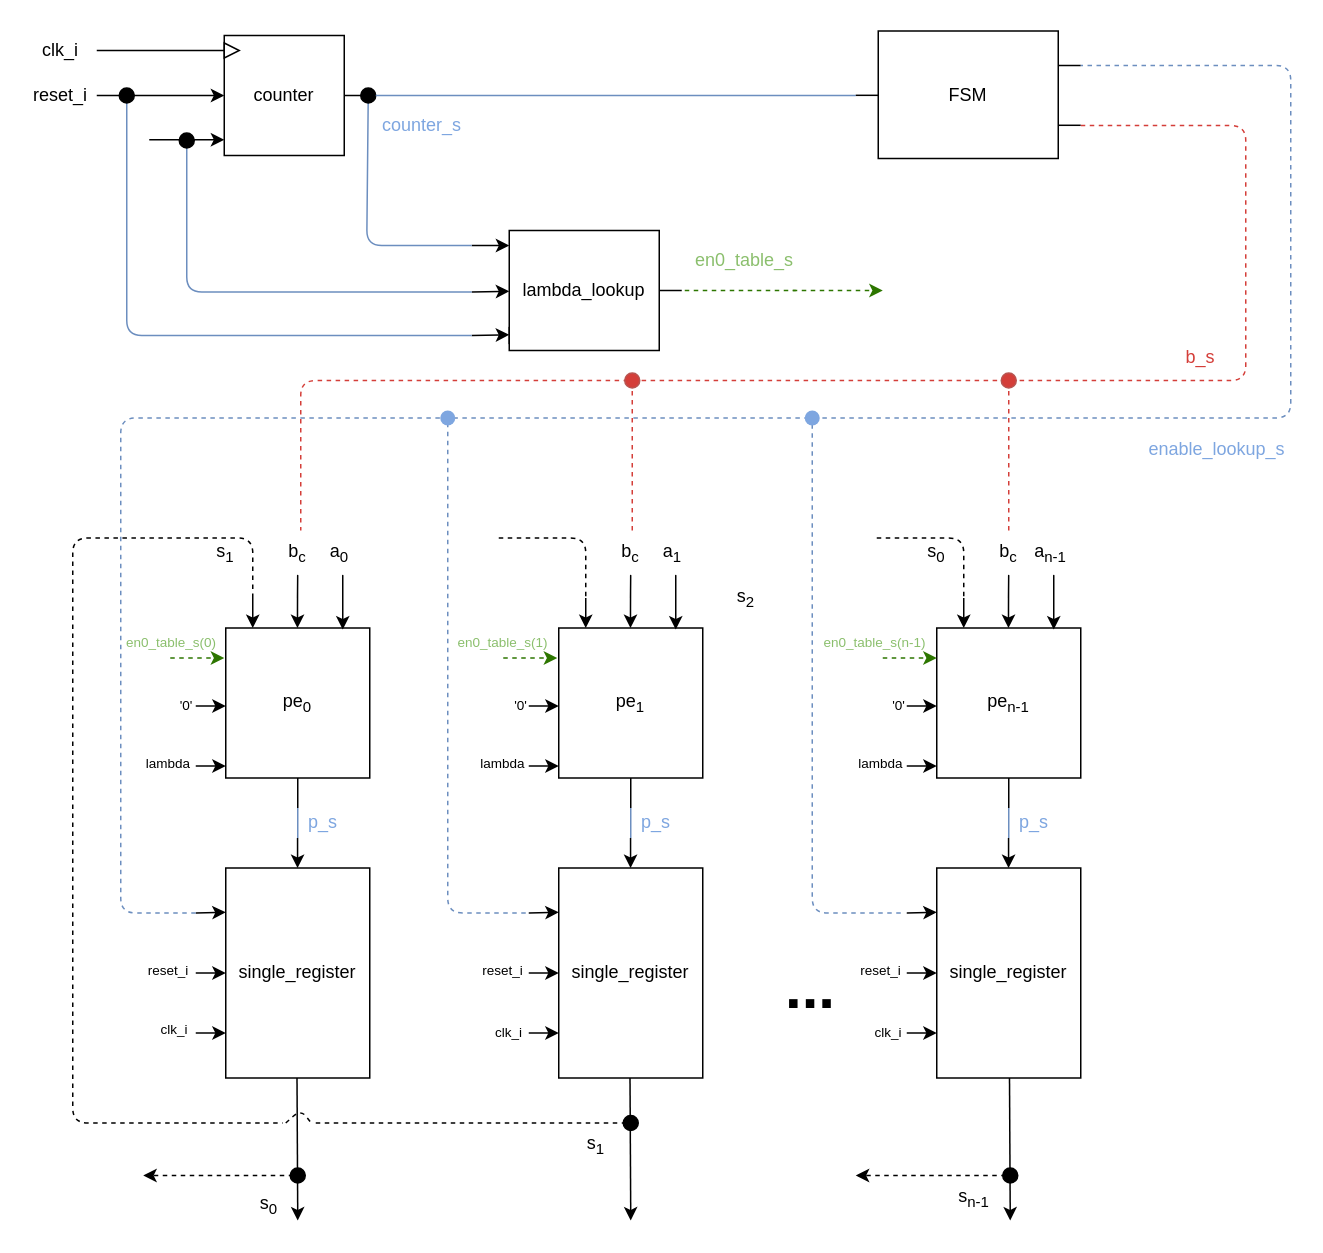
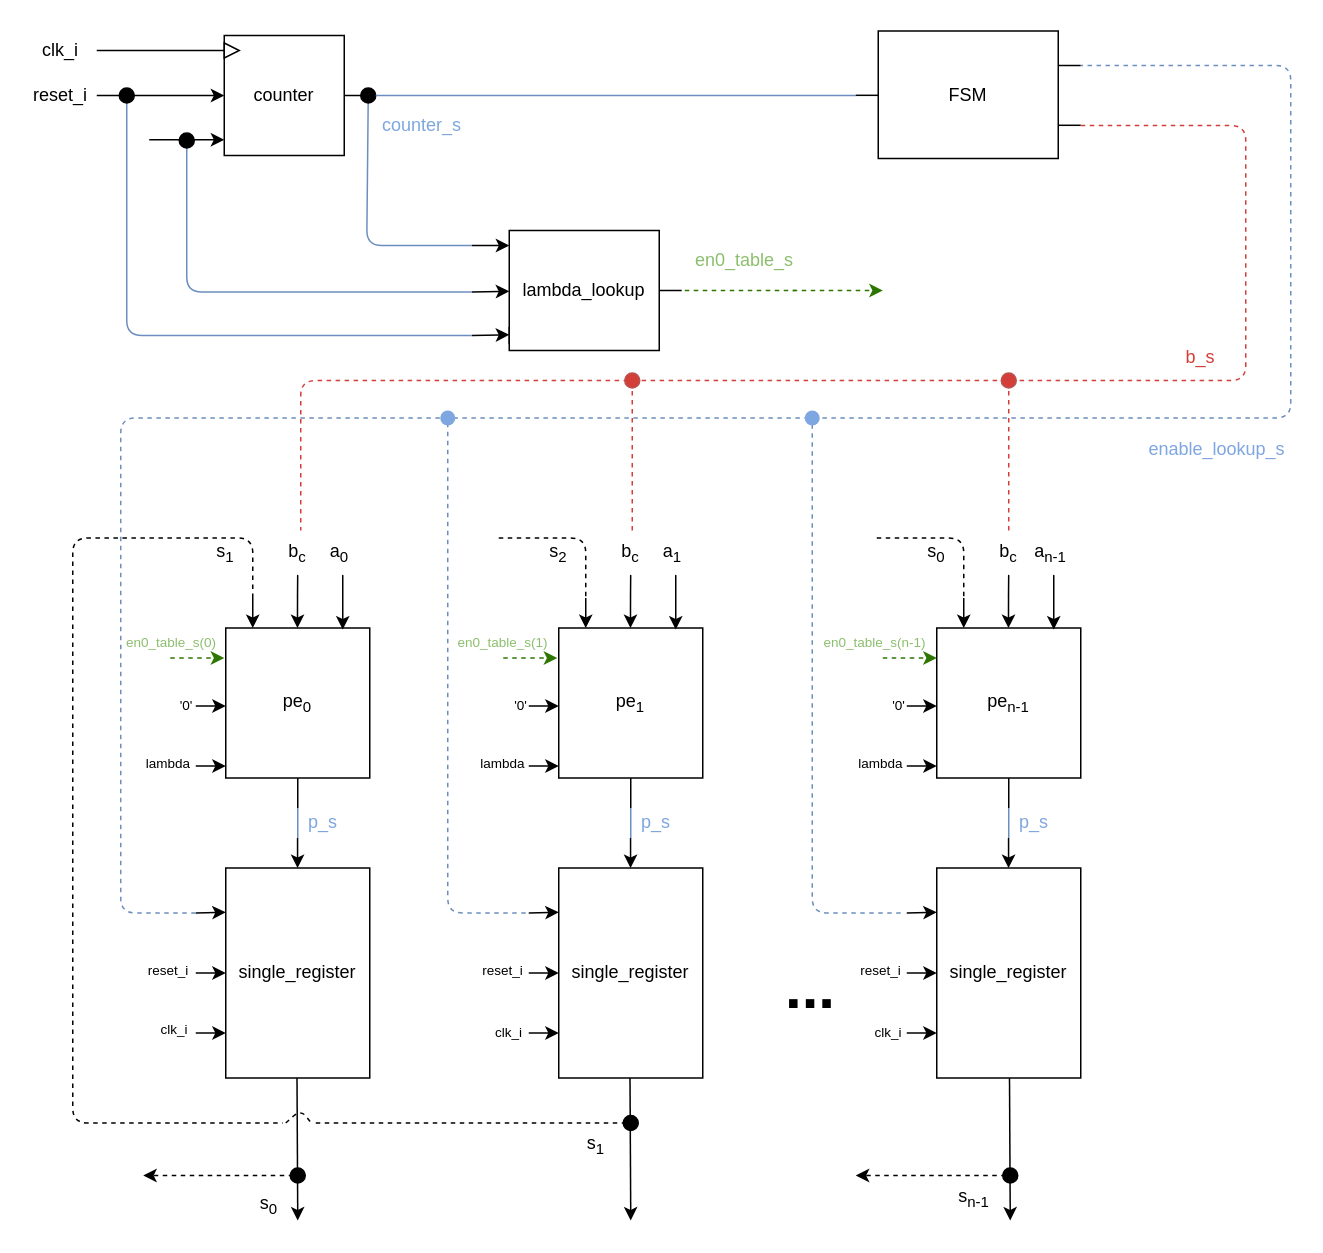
(746, 598) -> (559, 553)
